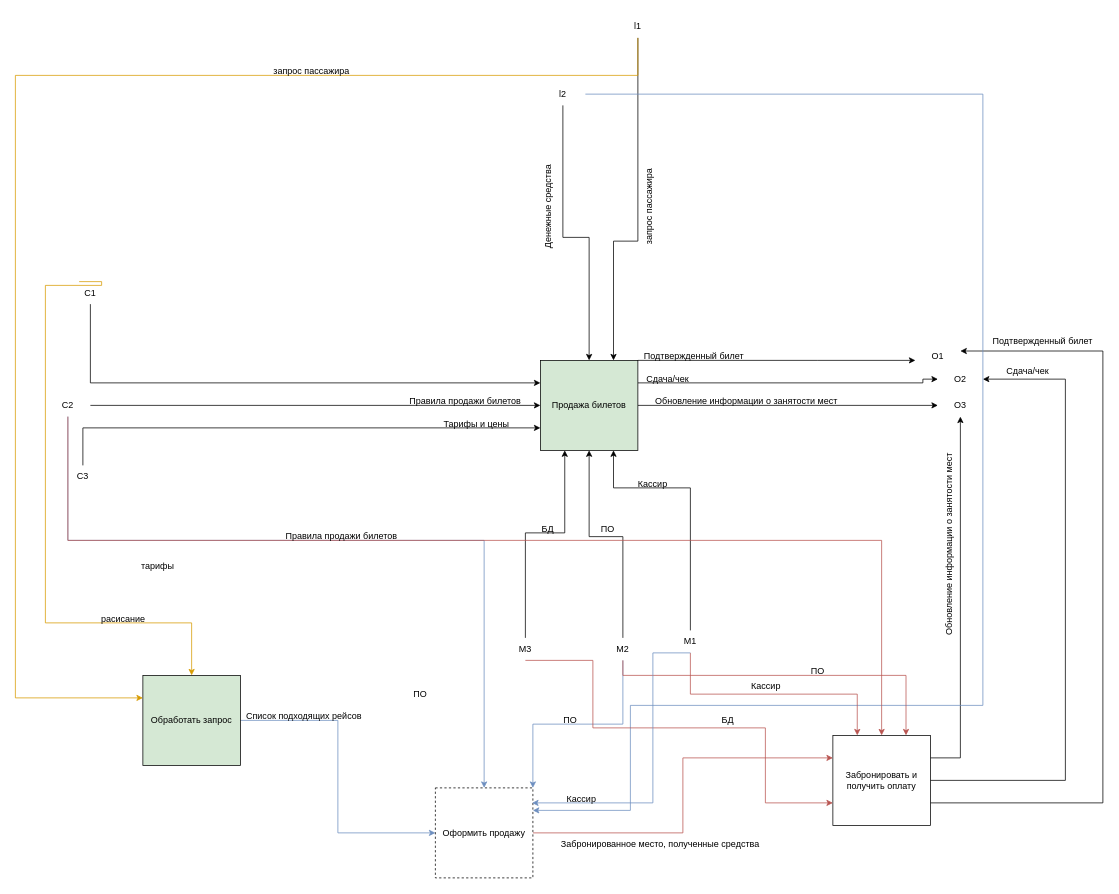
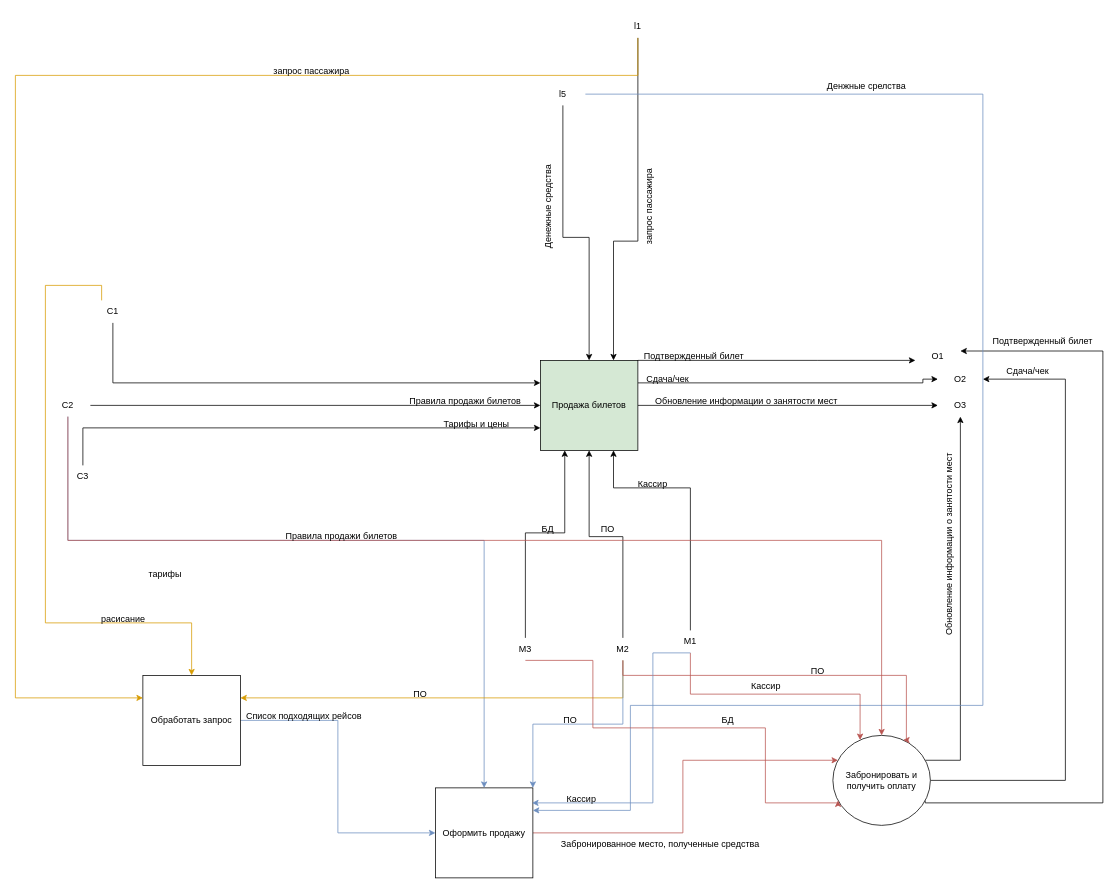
none -> (867, 87)
(563, 94) -> (563, 94)
(90, 293) -> (113, 312)
(158, 567) -> (165, 574)
none -> (247, 698)
(192, 720) -> (192, 720)
(882, 780) -> (882, 780)
(484, 833) -> (484, 833)
